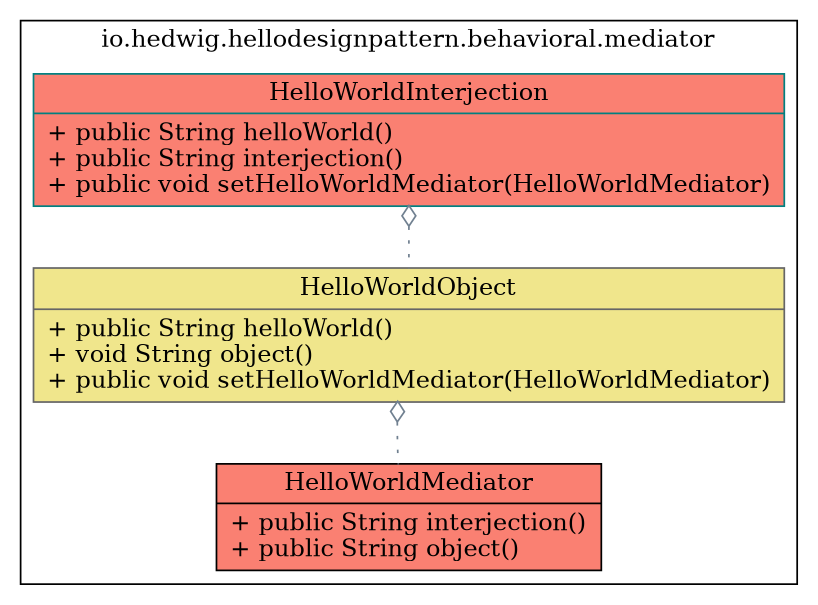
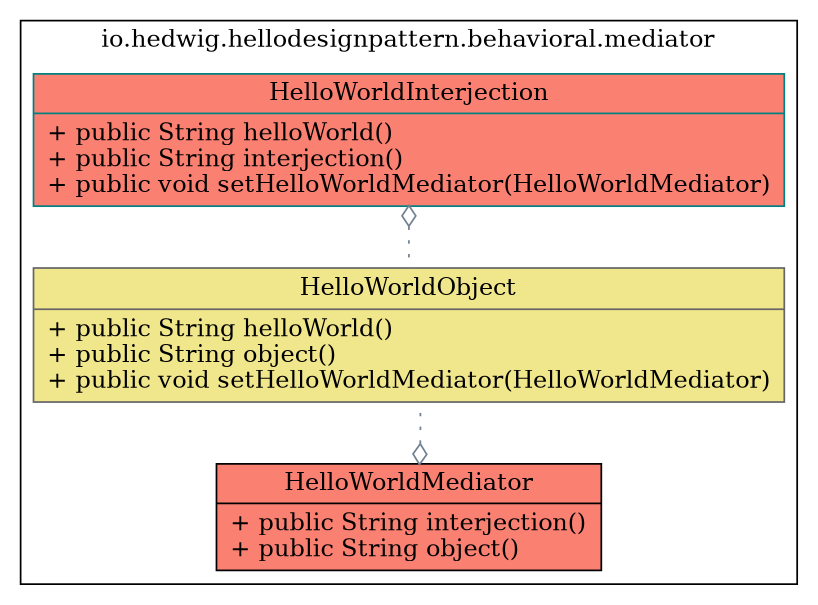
(180, 355) -> (192, 355)
(397, 443) -> (420, 423)
